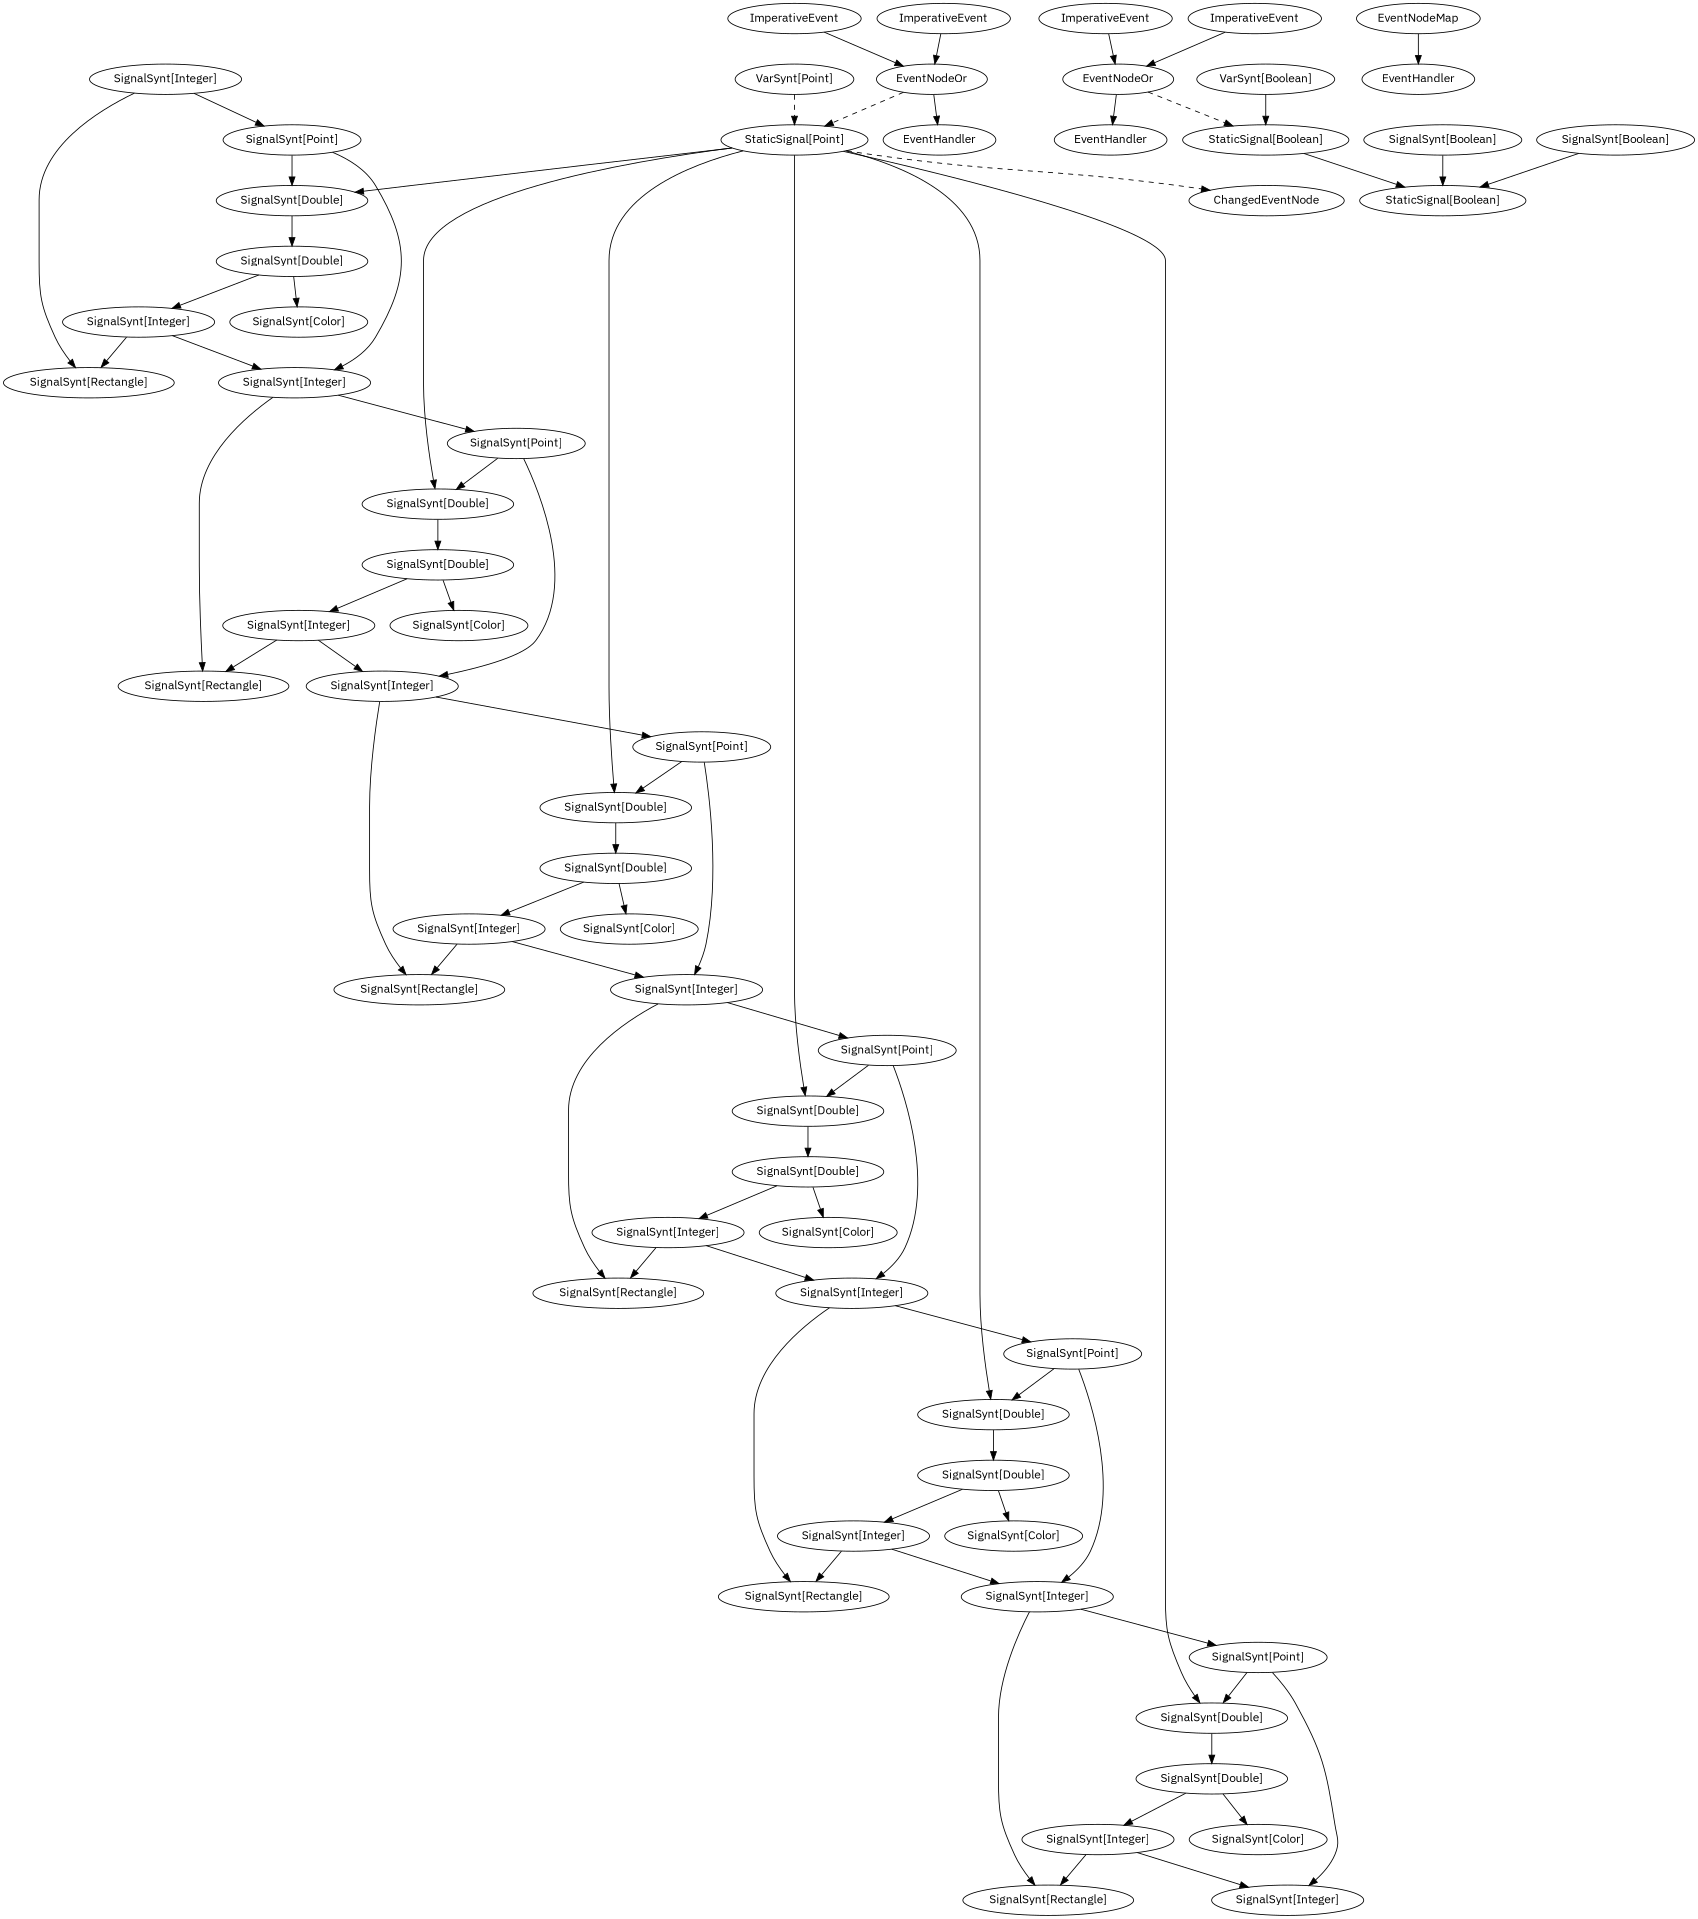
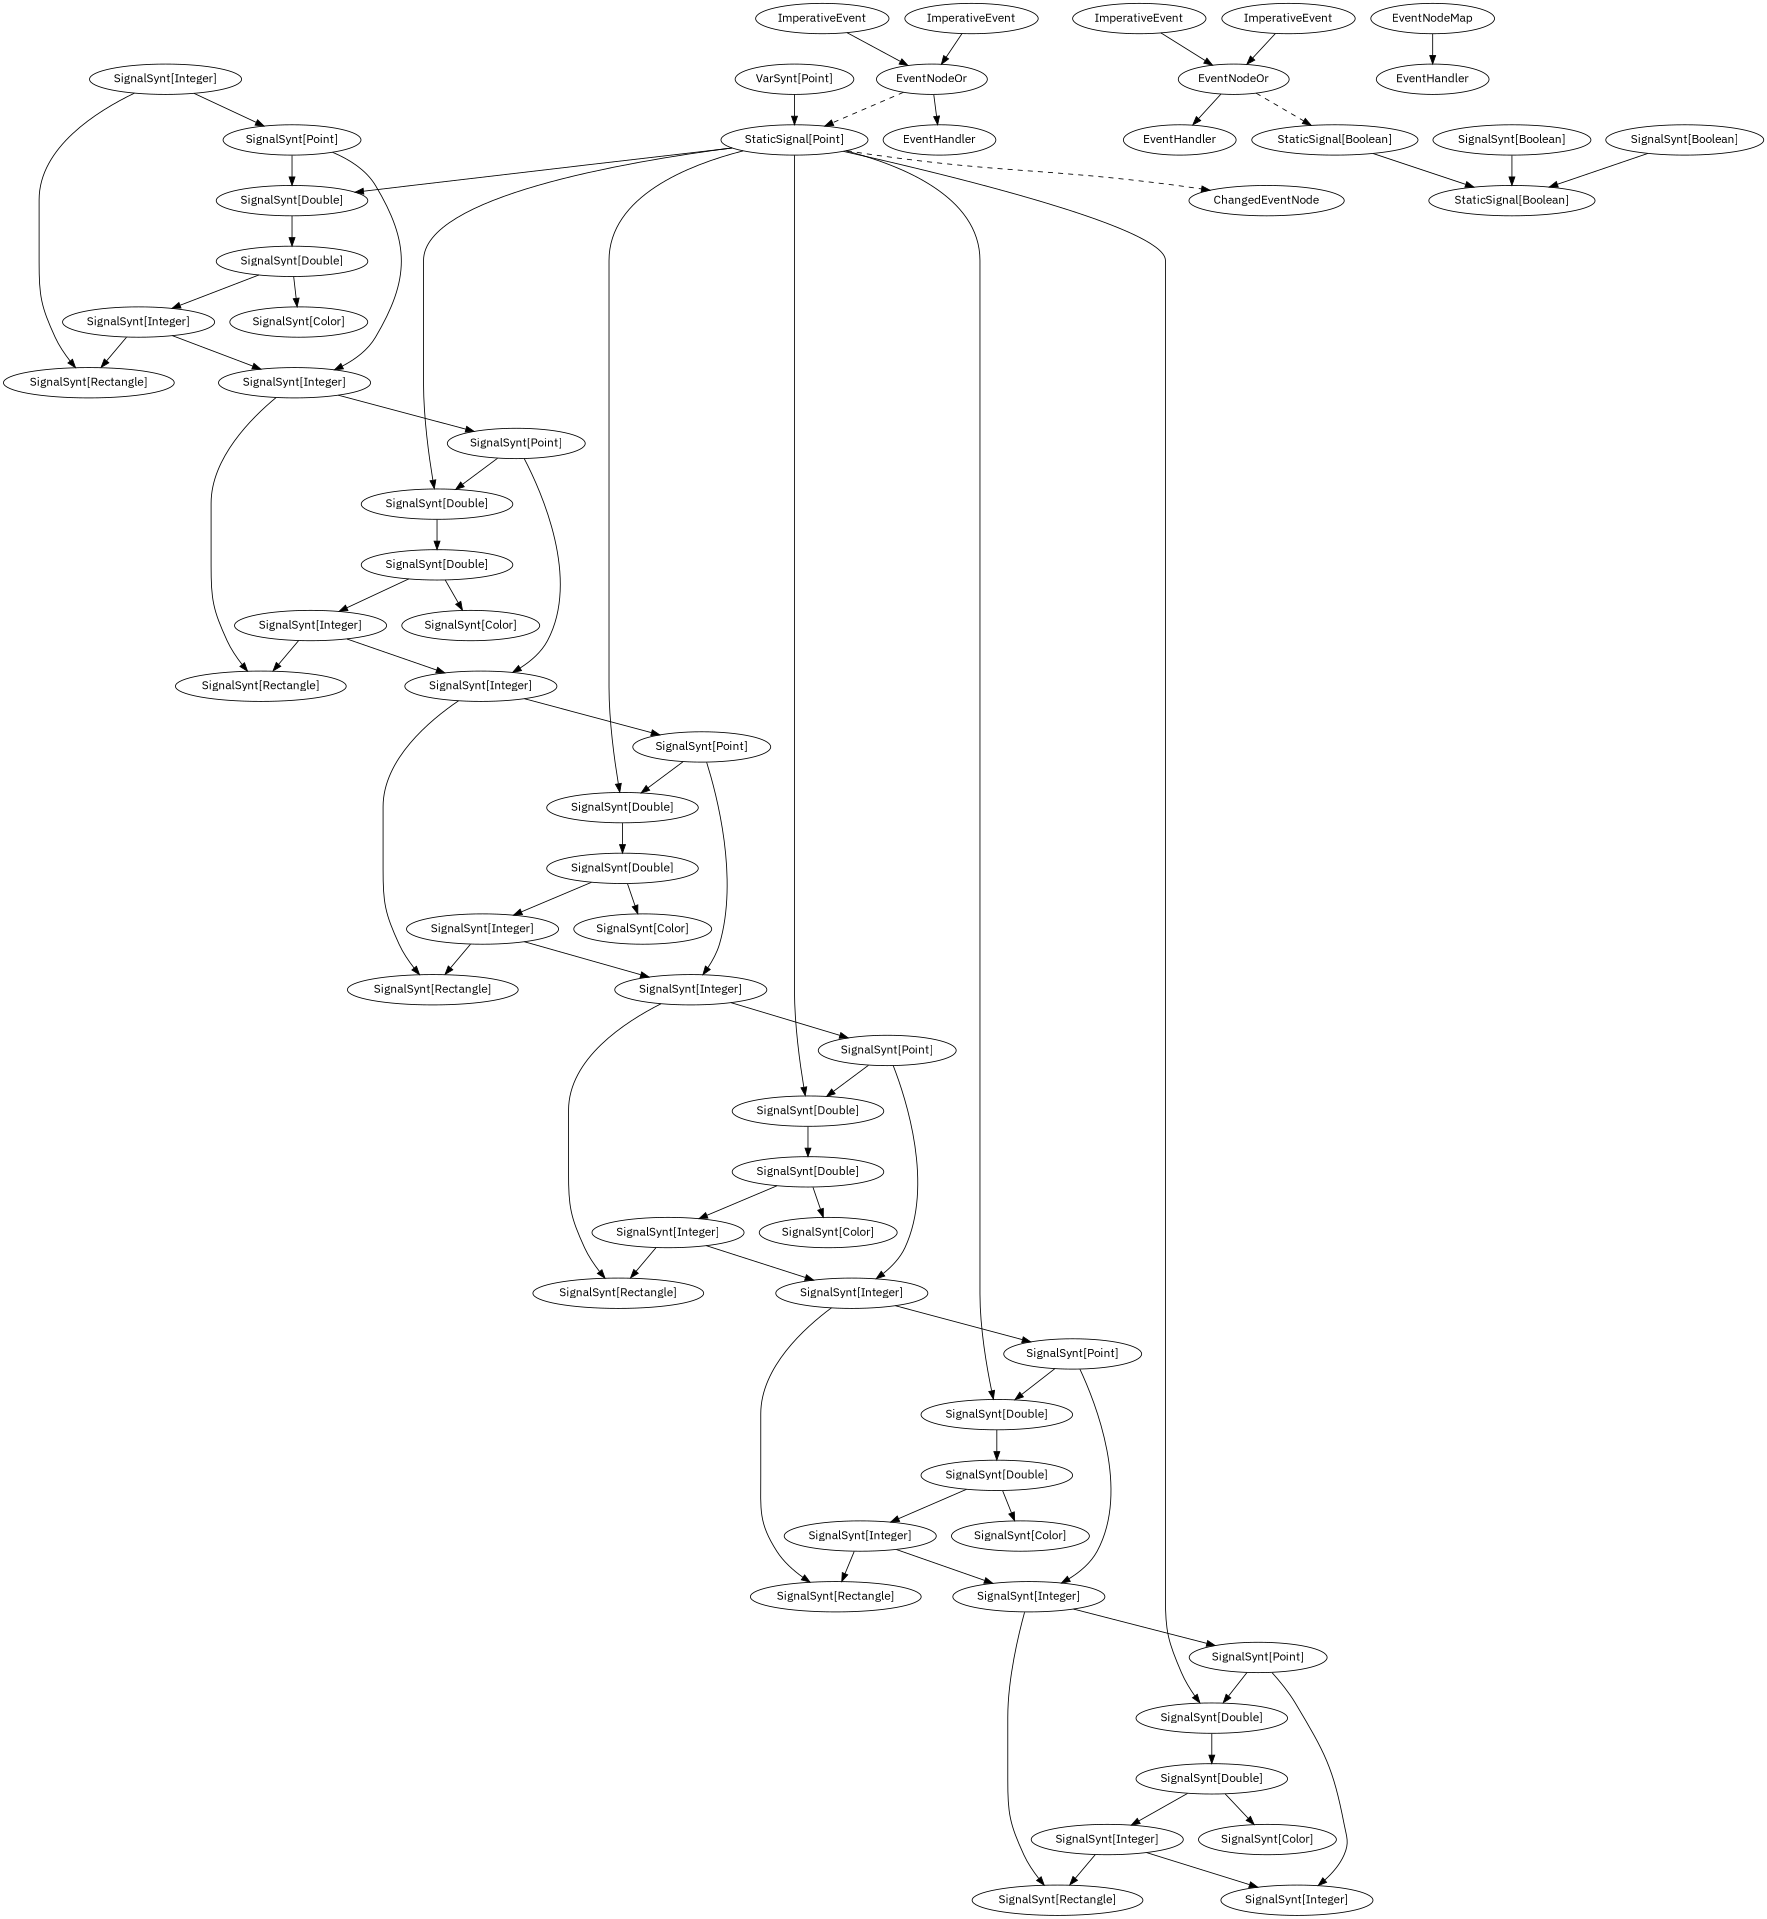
(1266, 79) -> none
(794, 105) -> (794, 105)
